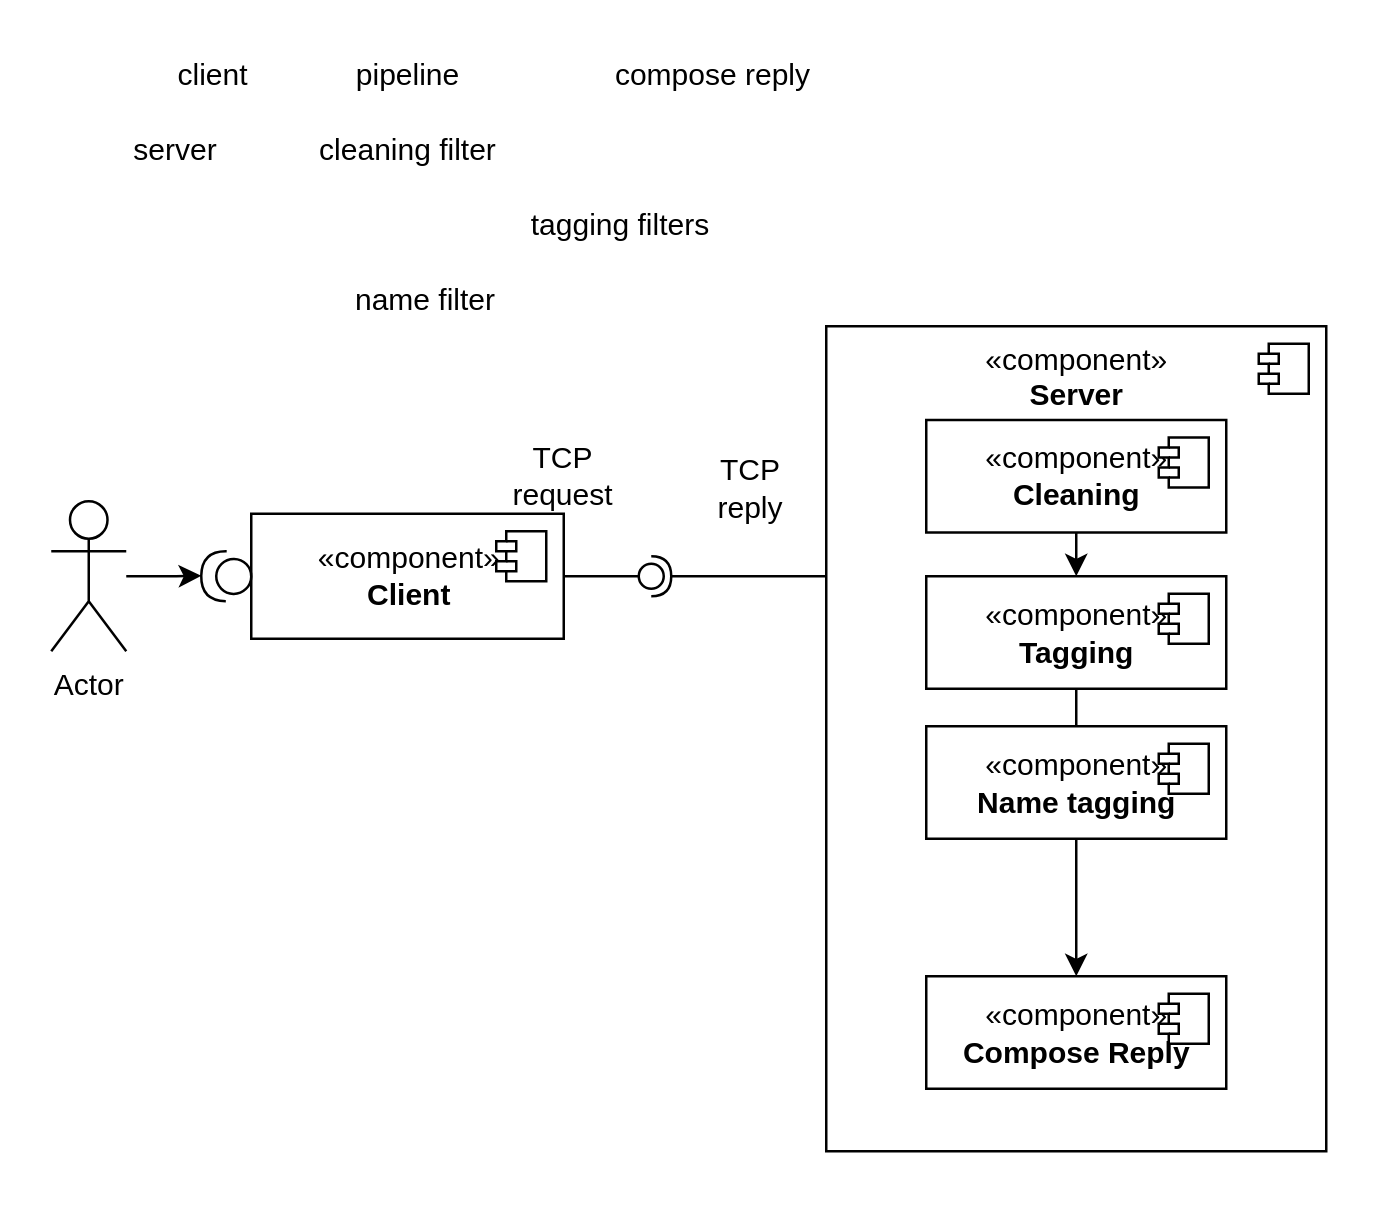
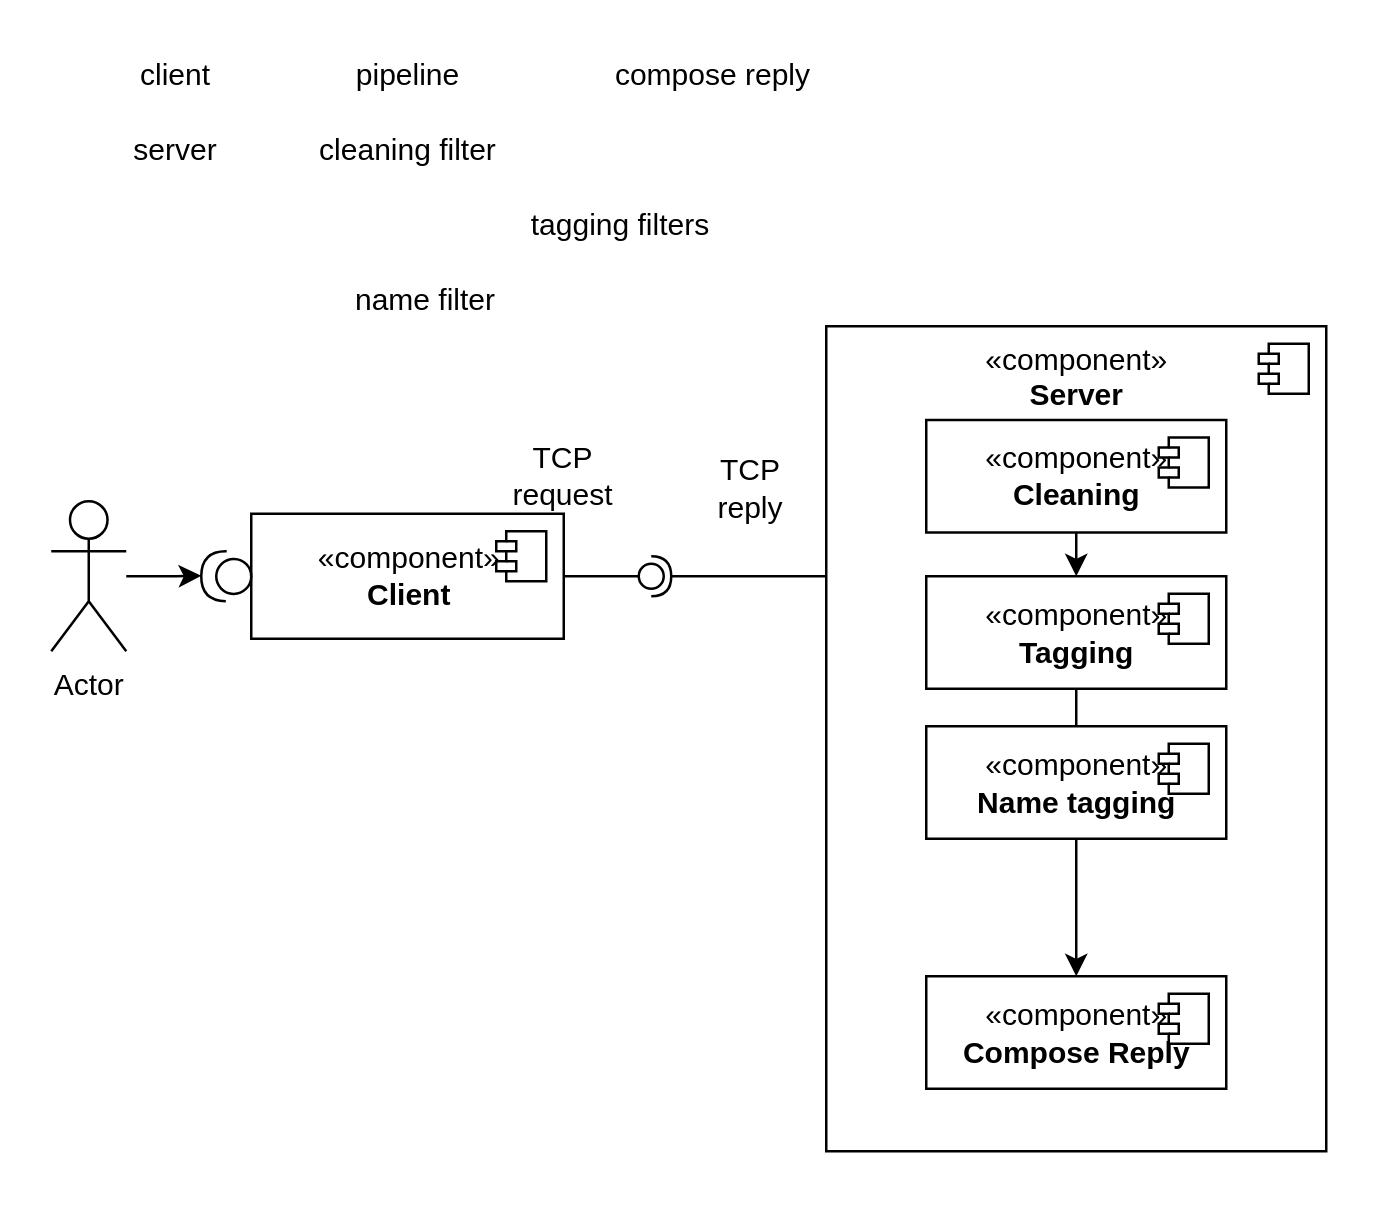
(214, 76) -> (176, 76)
